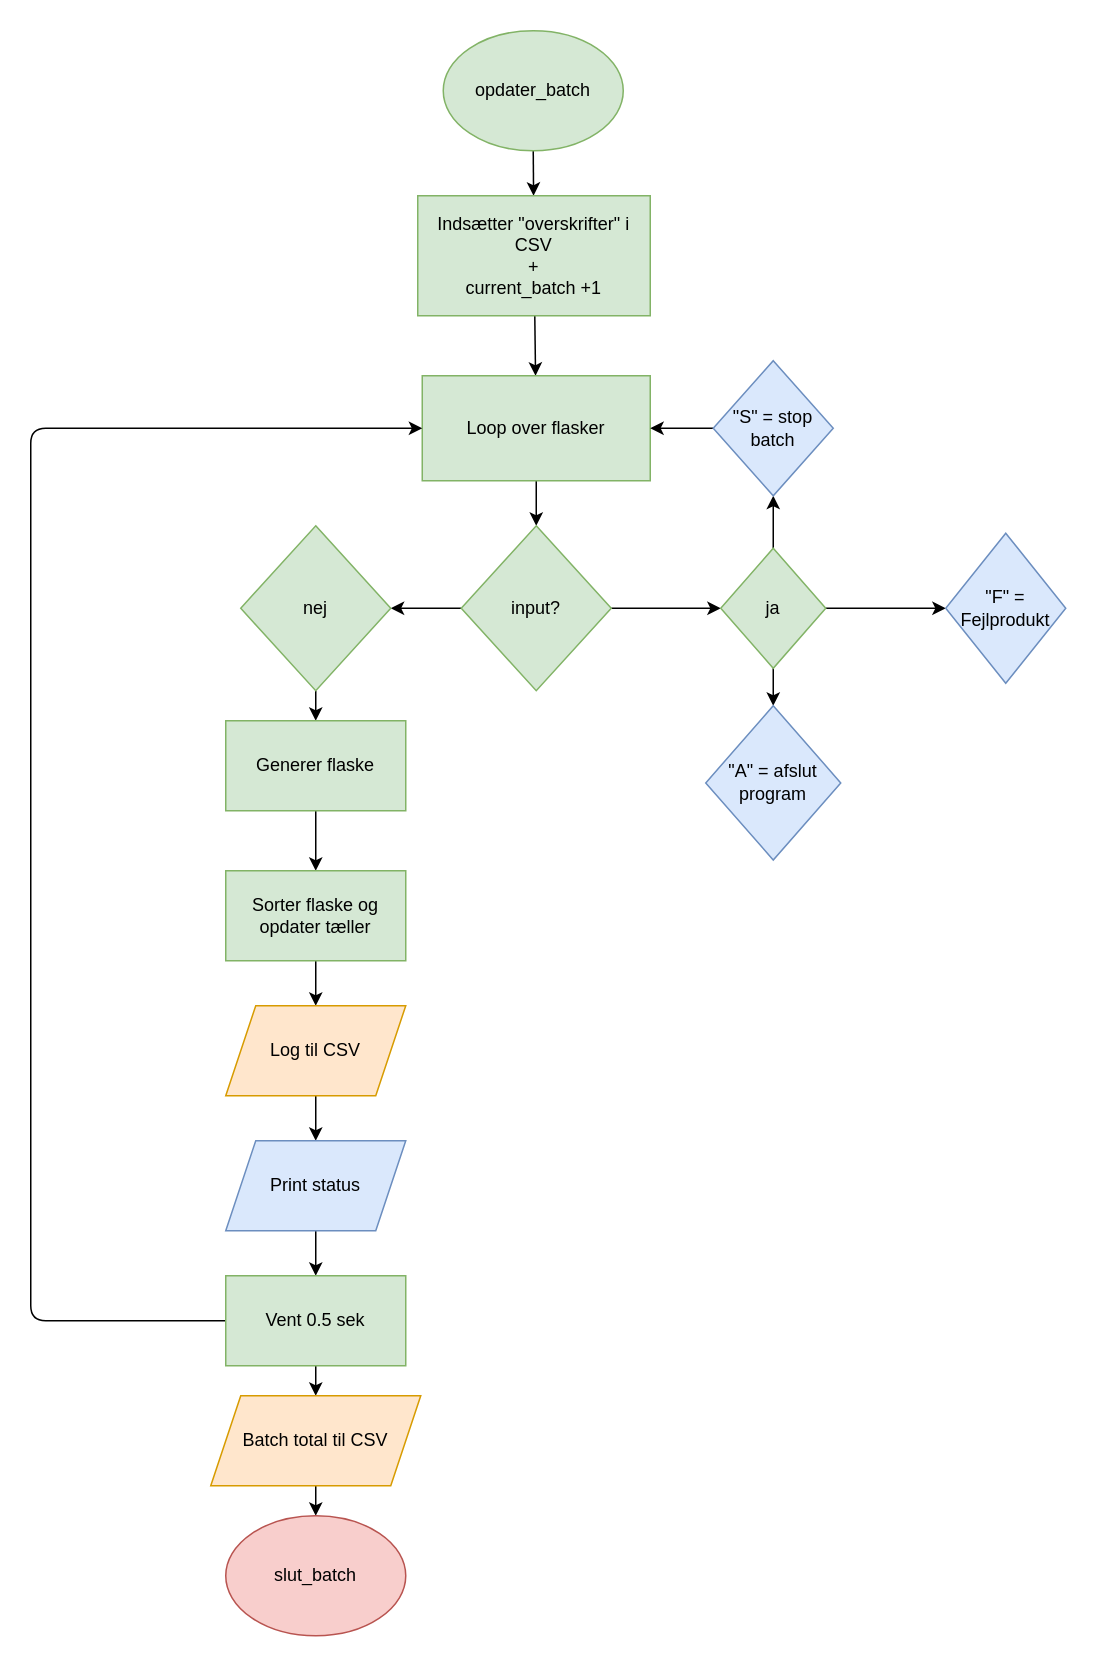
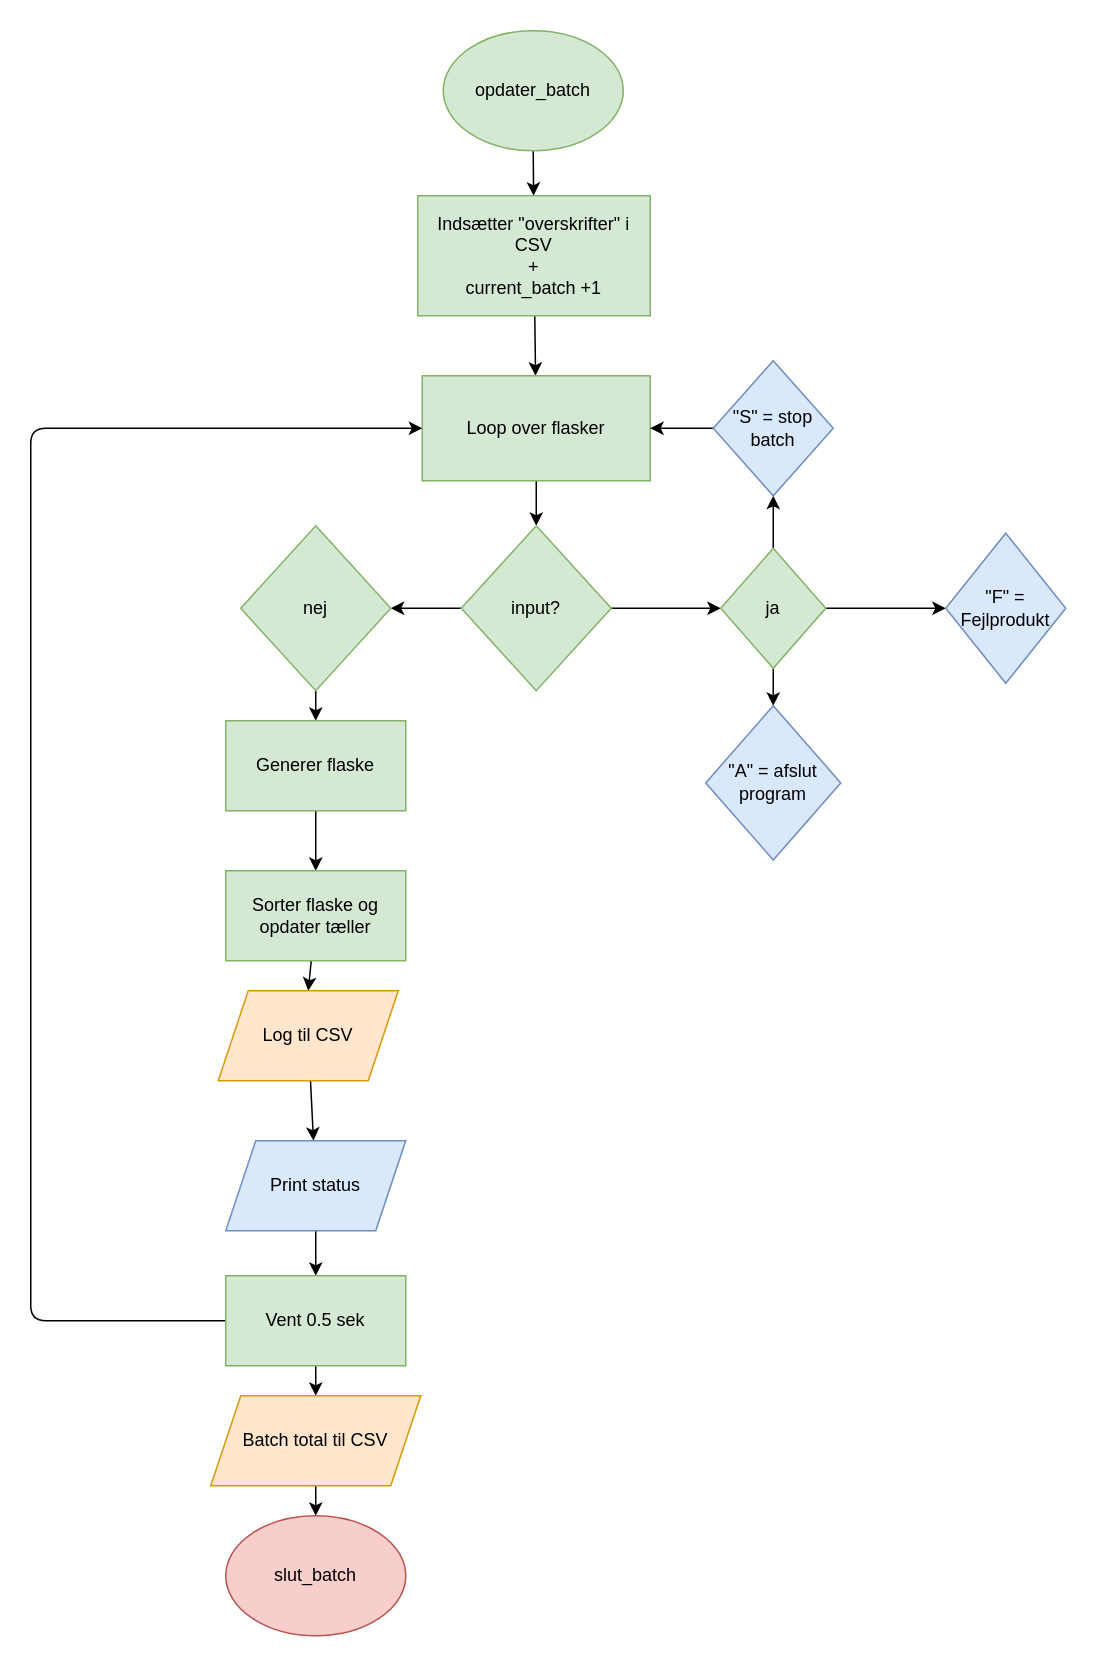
(316, 1051) -> (308, 1036)
